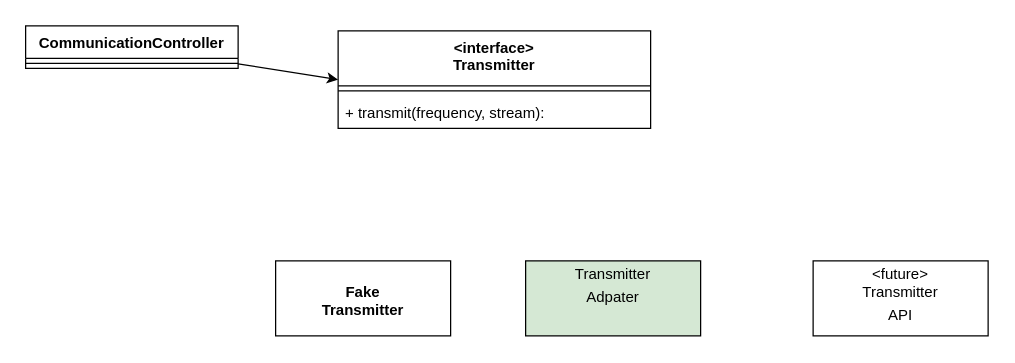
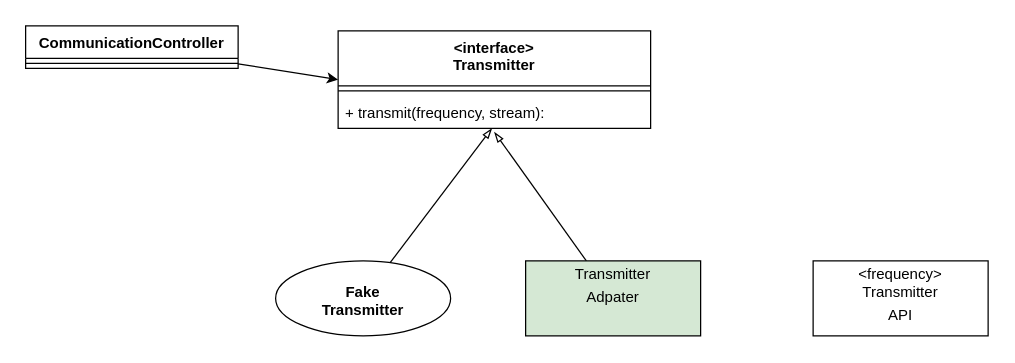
none -> (438, 199)
none -> (543, 200)
(857, 288) -> (859, 288)
(363, 298) -> (363, 298)
